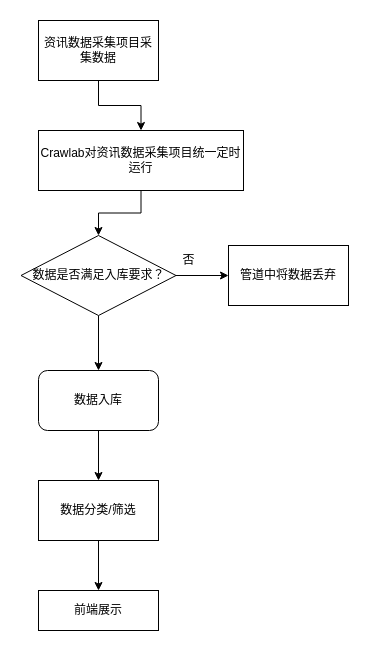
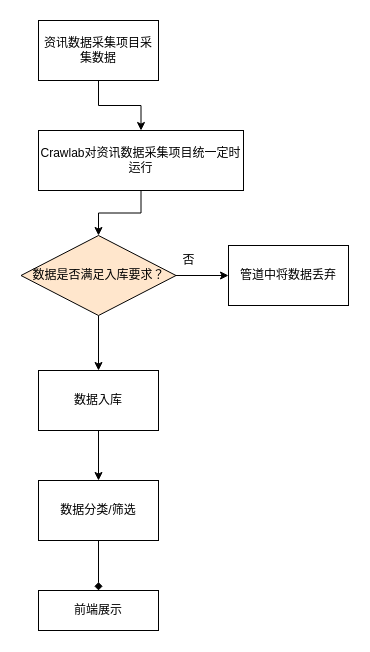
(99, 276) -> (99, 276)
(99, 401) -> (99, 401)
(99, 582) -> (99, 582)
